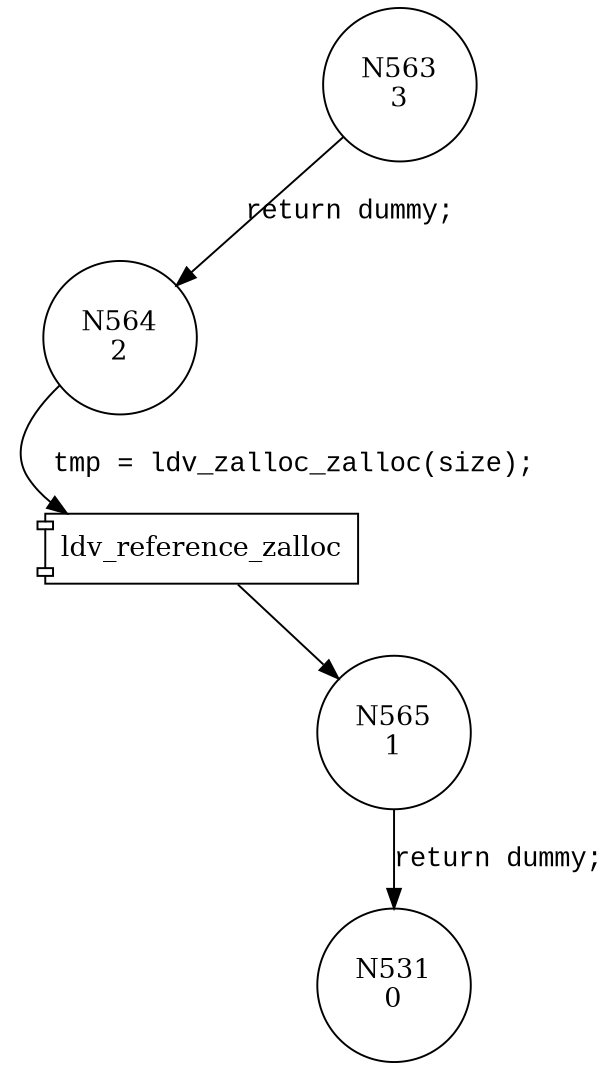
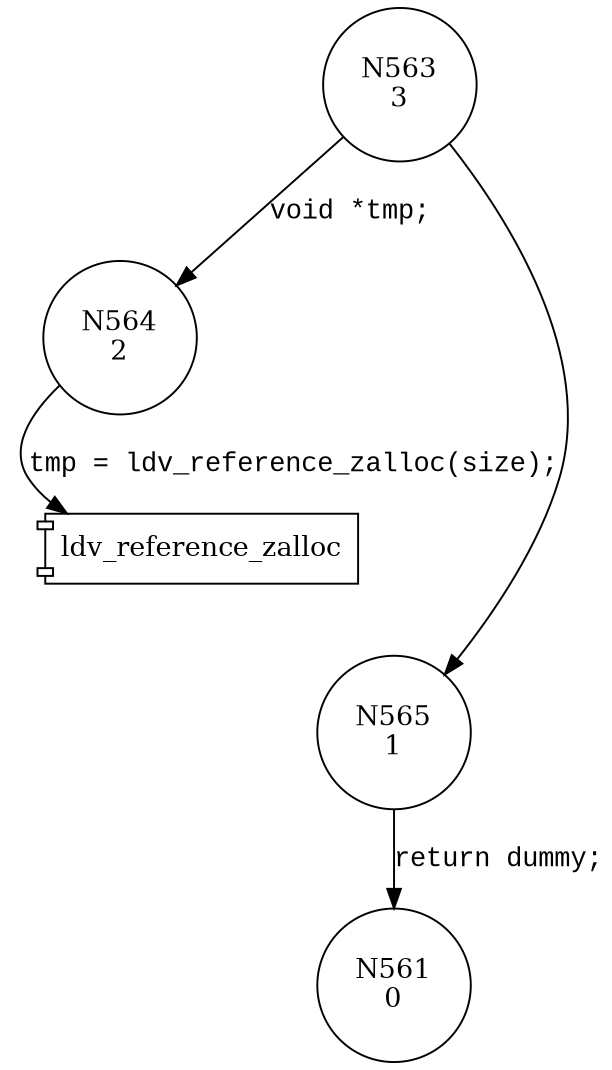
(350, 211) -> (350, 211)
(294, 464) -> (294, 464)
(281, 625) -> (566, 401)
(394, 985) -> (394, 985)
